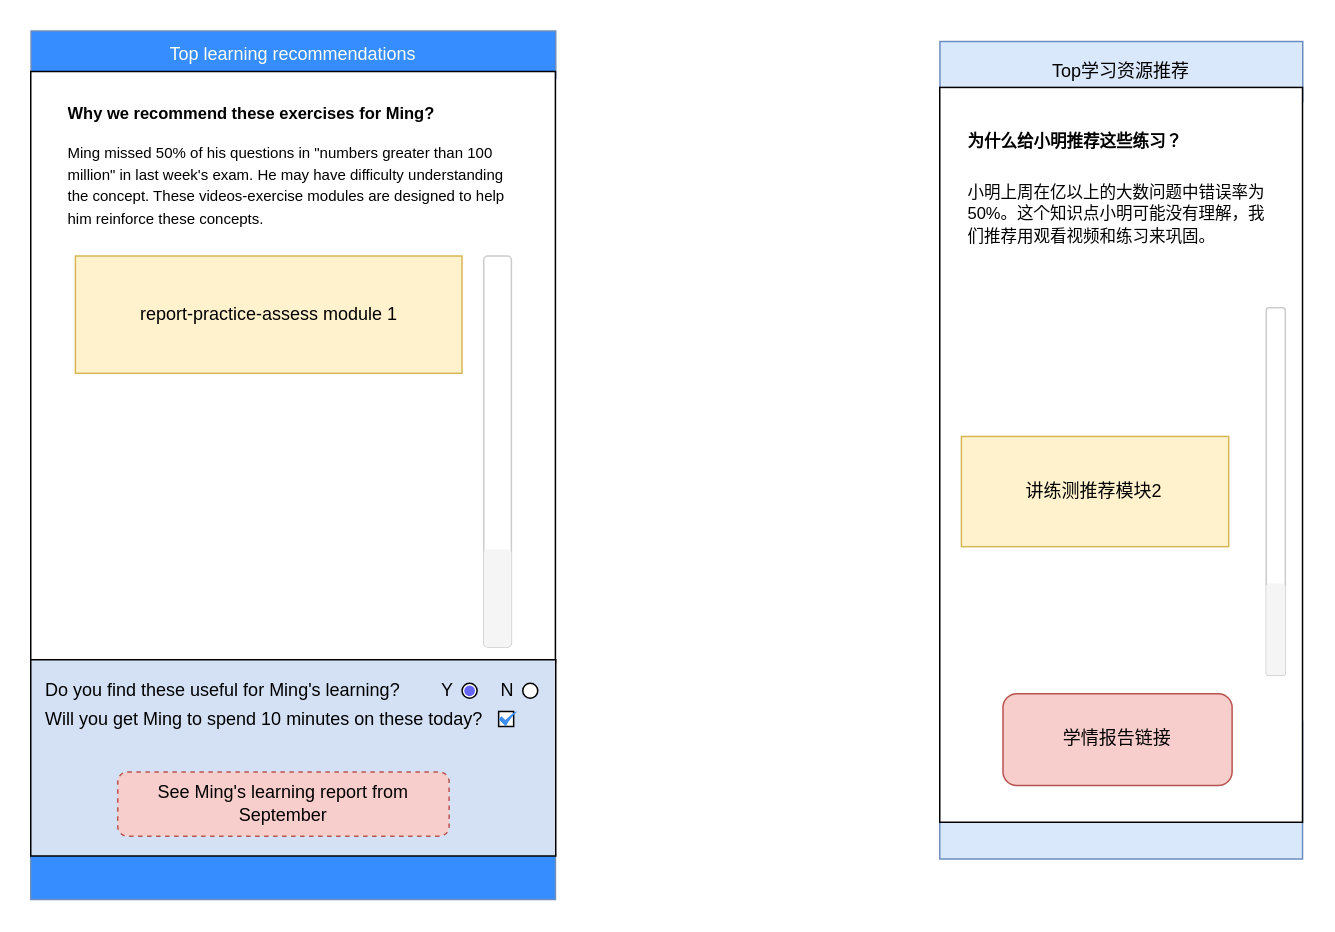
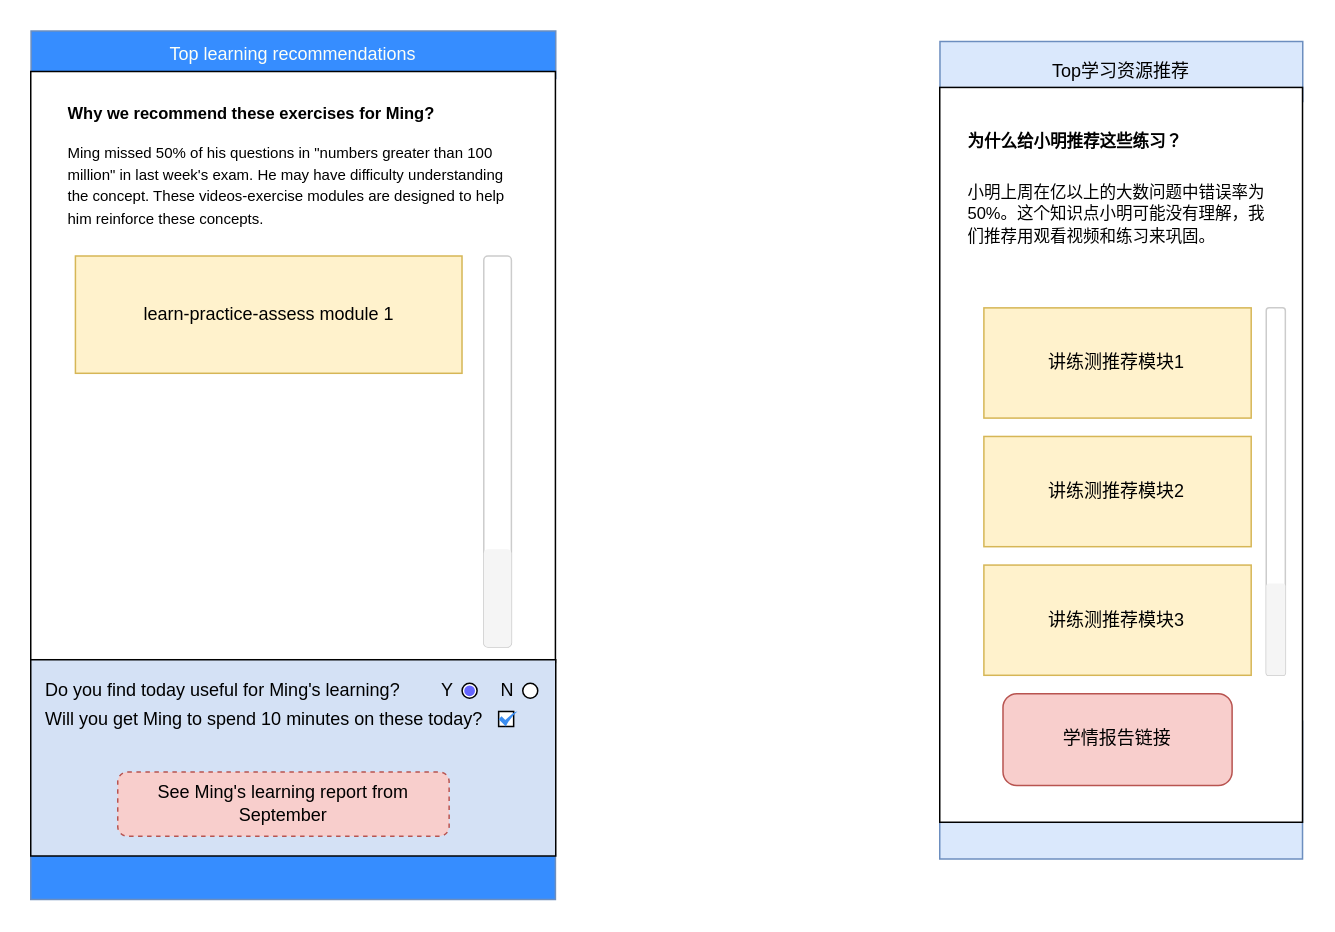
(269, 314) -> (269, 314)
none -> (1118, 363)
(1095, 491) -> (1118, 491)
none -> (1118, 620)
(242, 691) -> (242, 691)
